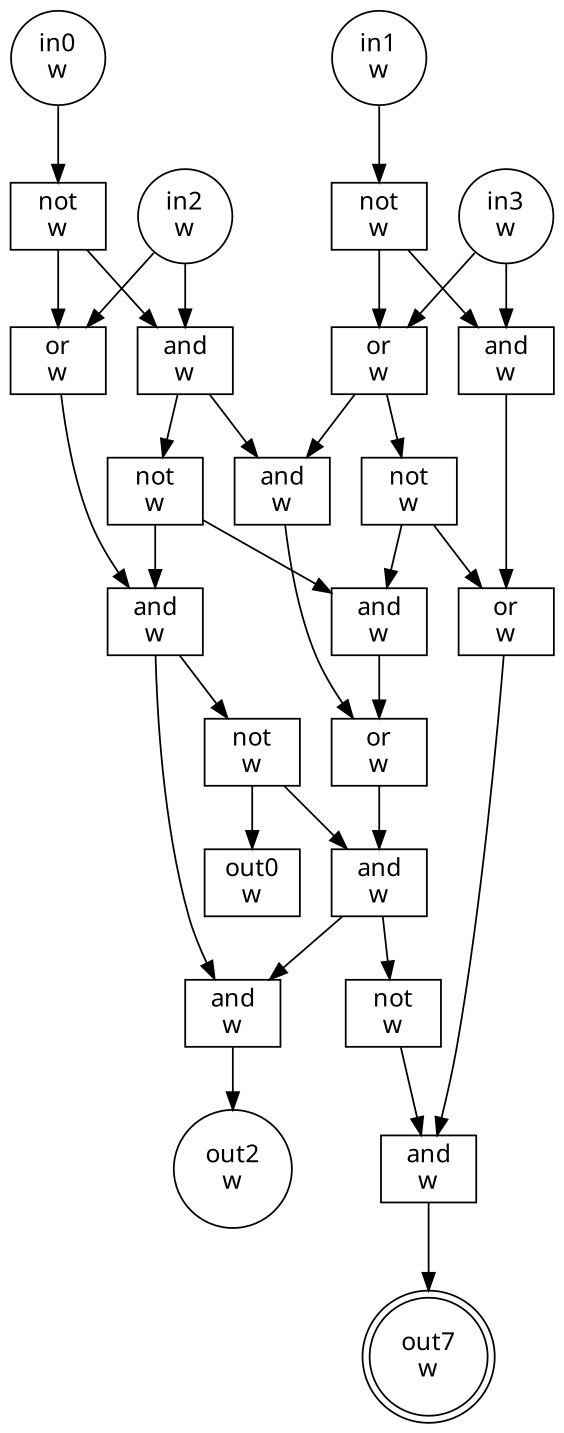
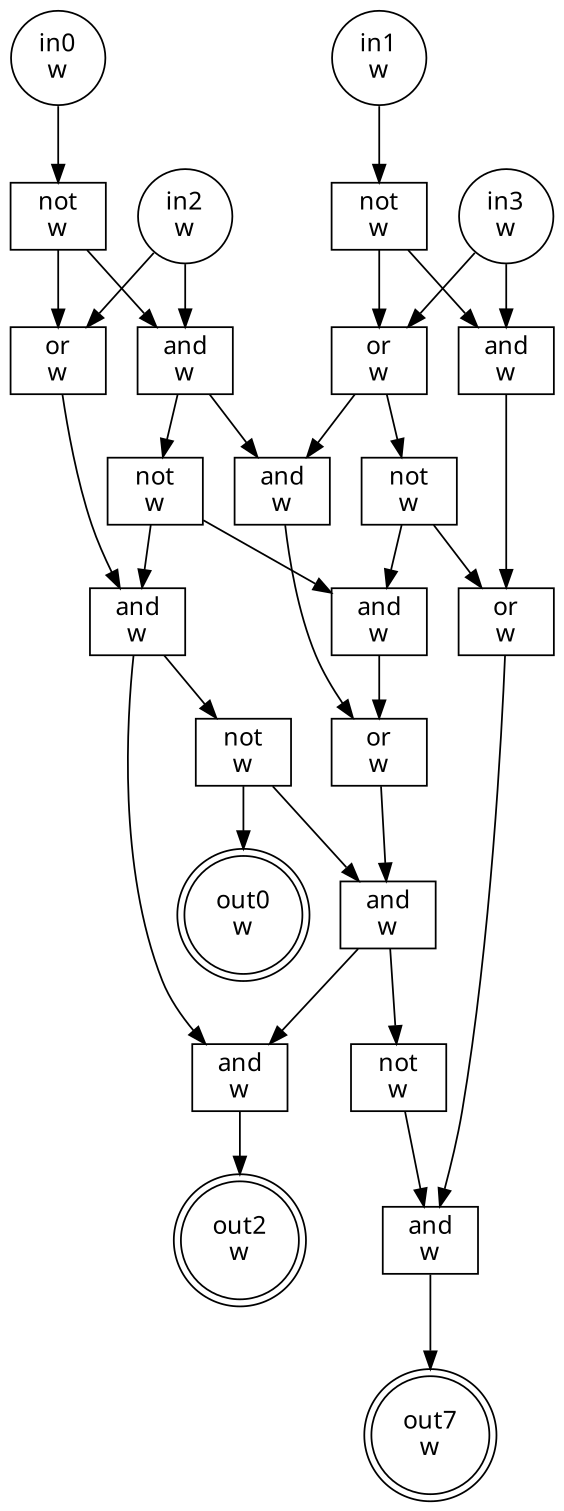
(252, 883) -> (243, 915)
(233, 1169) -> (240, 1240)
